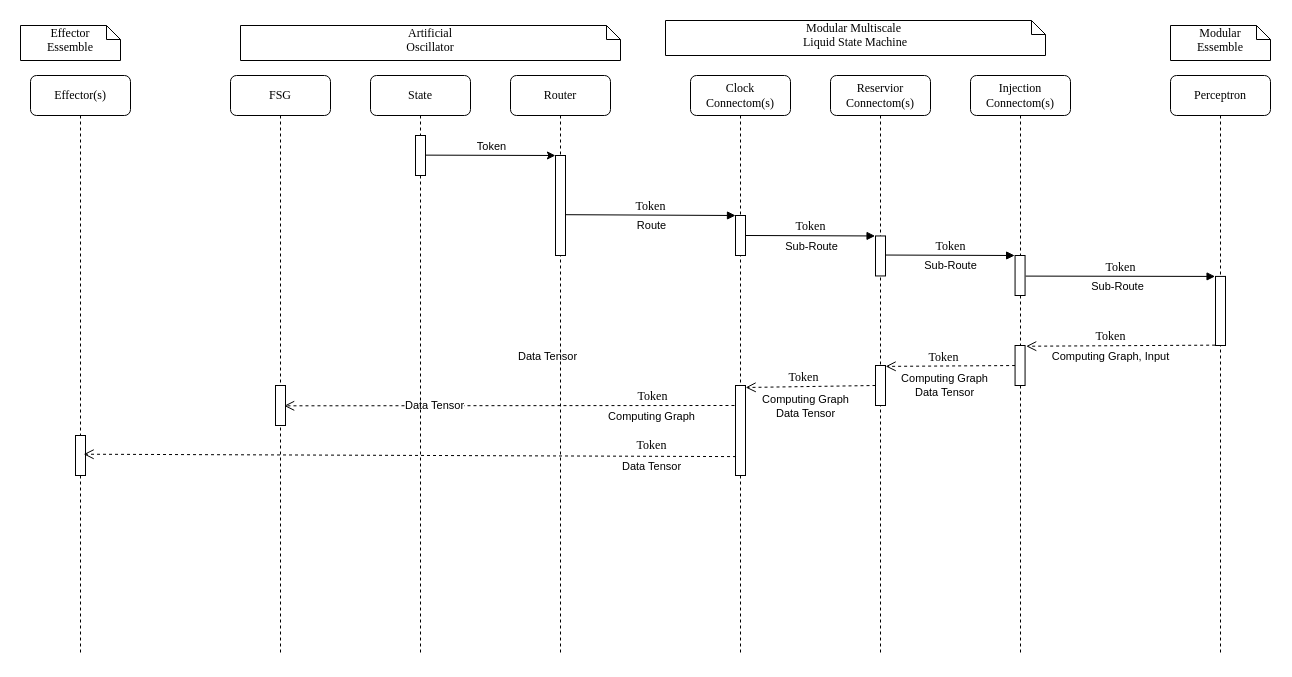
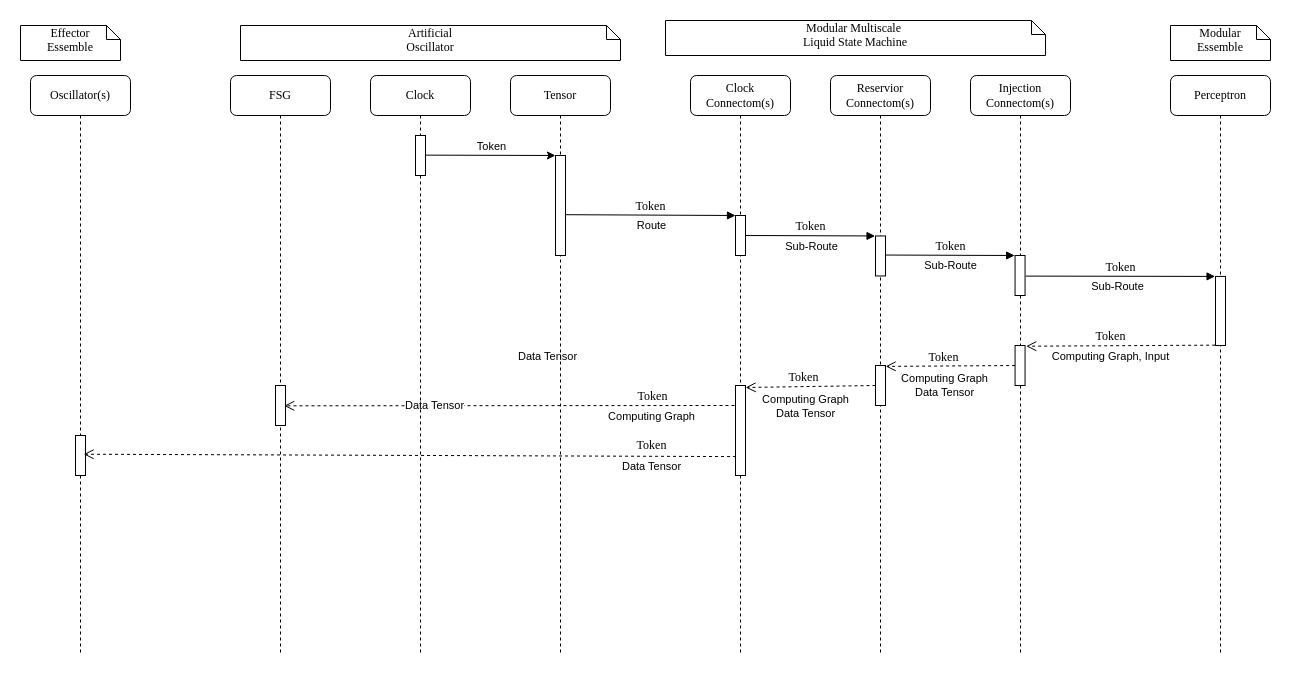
(81, 96) -> (81, 96)
(421, 96) -> (421, 96)
(561, 96) -> (561, 96)
